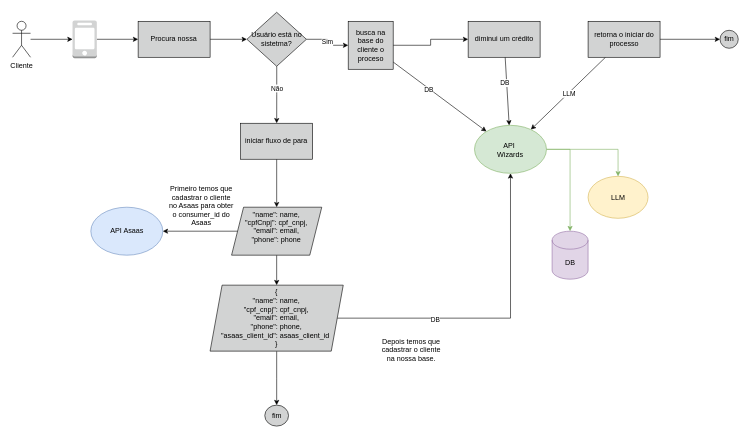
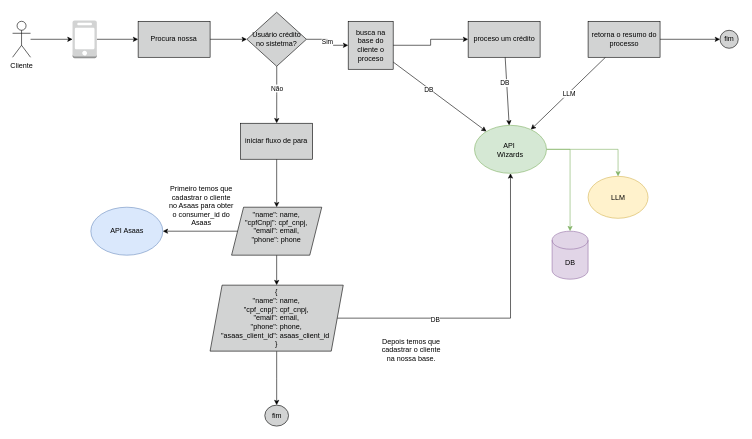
(277, 39) -> (277, 39)
(504, 39) -> (504, 39)
(624, 39) -> (624, 39)
